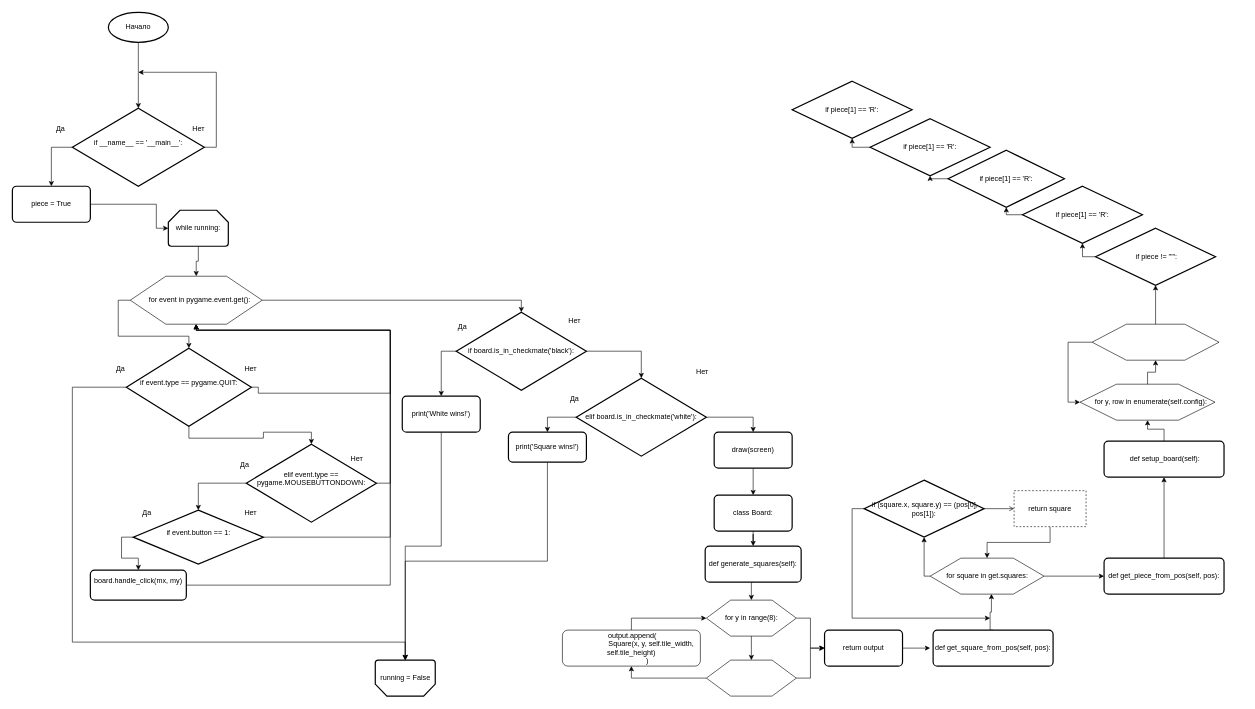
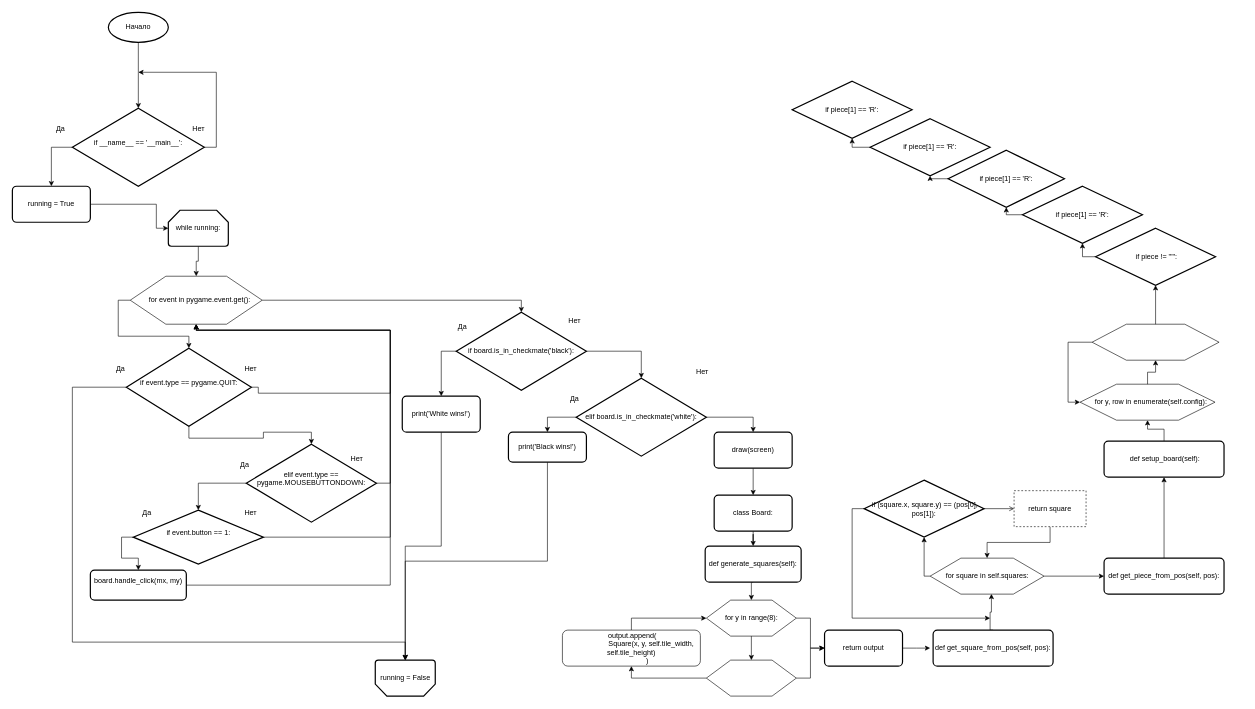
(51, 204) -> (51, 204)
(548, 447) -> (548, 447)
(988, 576) -> (988, 576)
